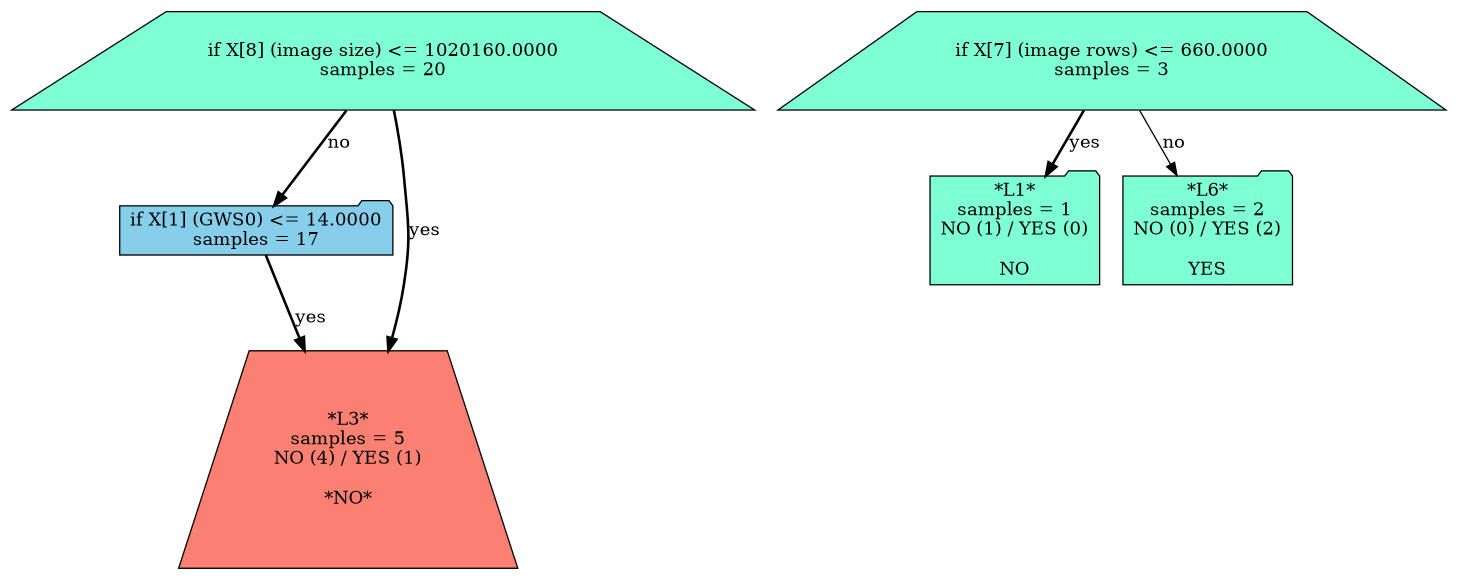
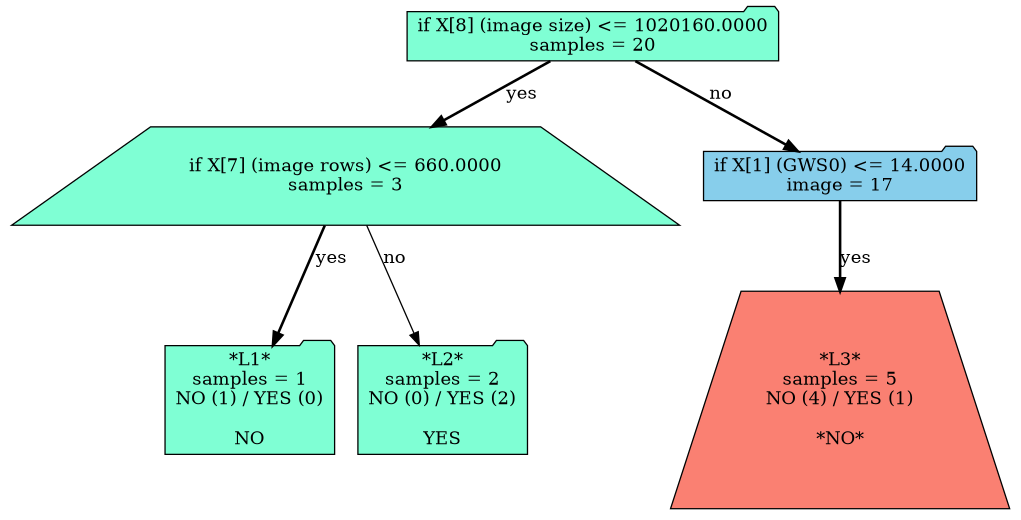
(383, 61) -> (593, 36)
(408, 224) -> (497, 91)
(256, 230) -> (840, 176)
(1208, 230) -> (443, 400)
